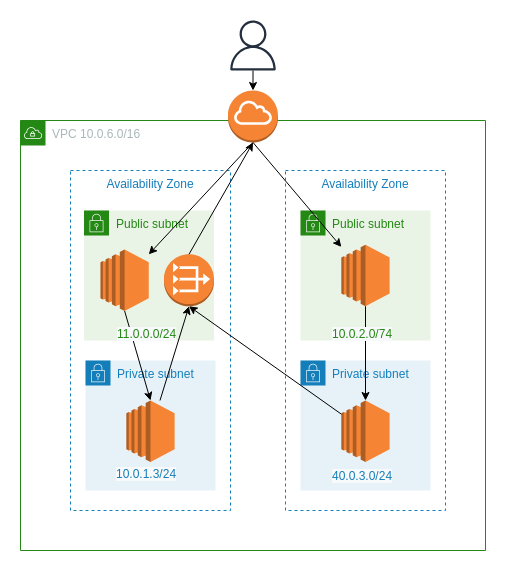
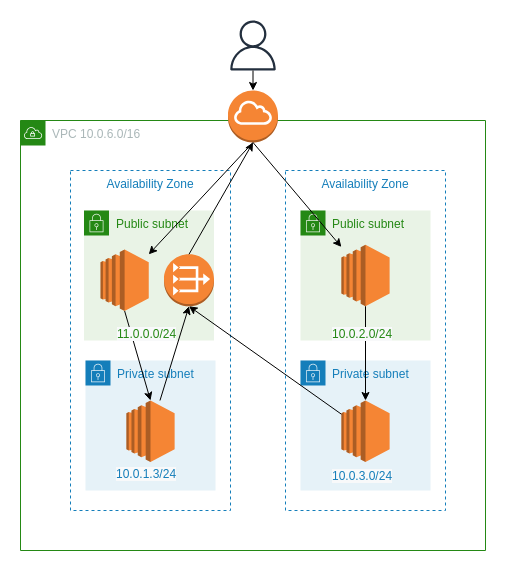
(365, 335) -> (365, 335)
(365, 477) -> (365, 477)
